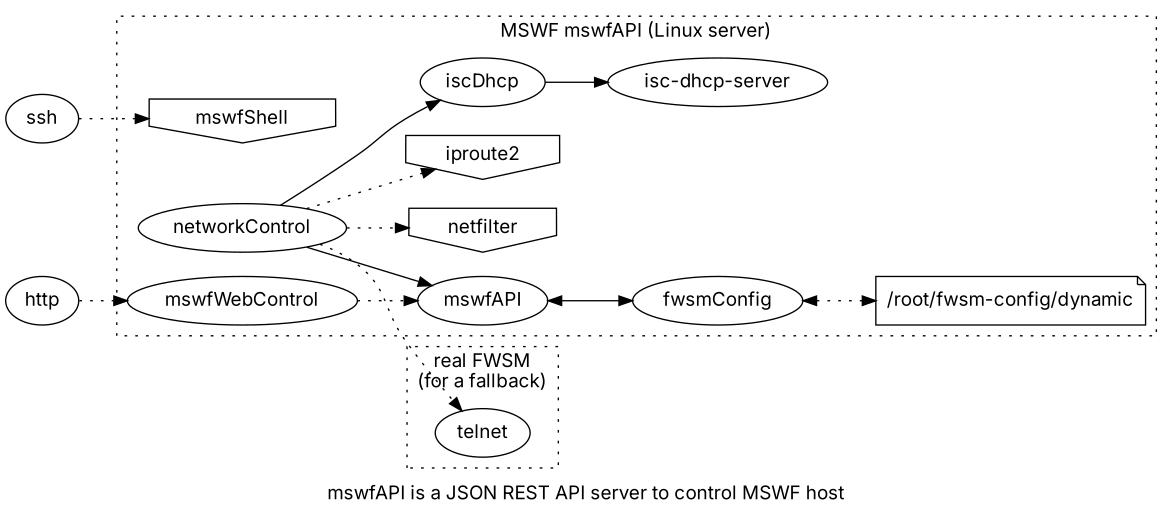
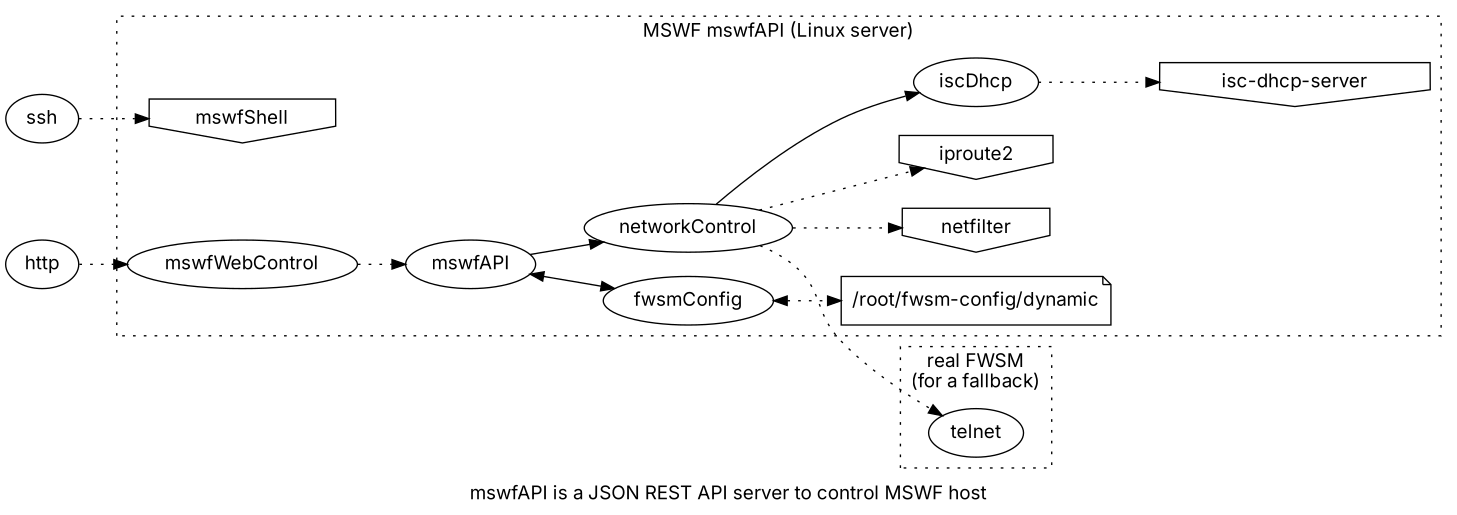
(570, 82) -> (1092, 82)
(718, 82) -> (1295, 82)
(374, 268) -> (560, 249)
